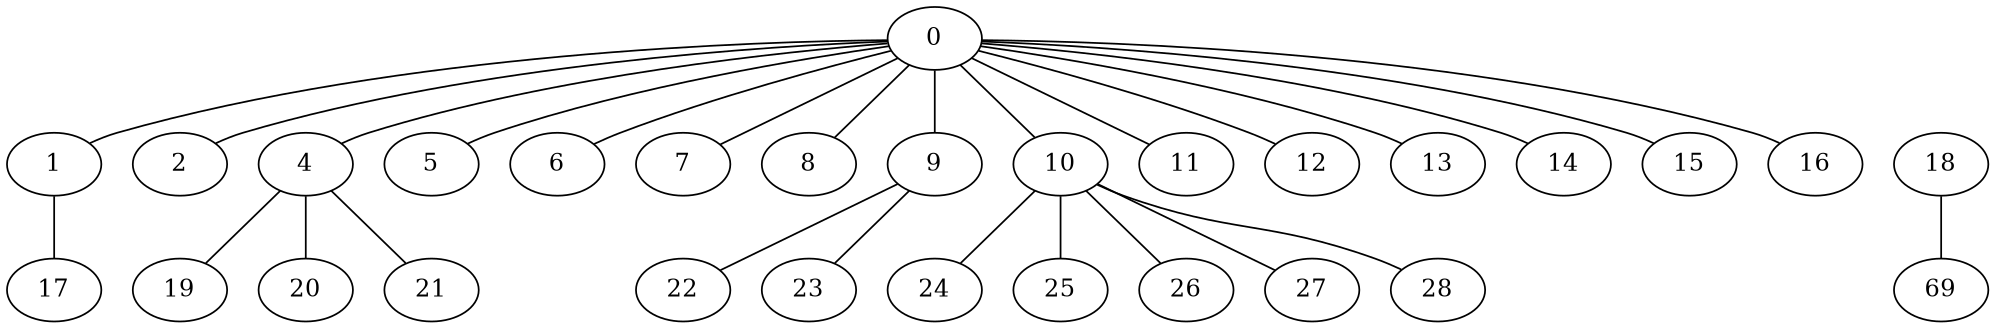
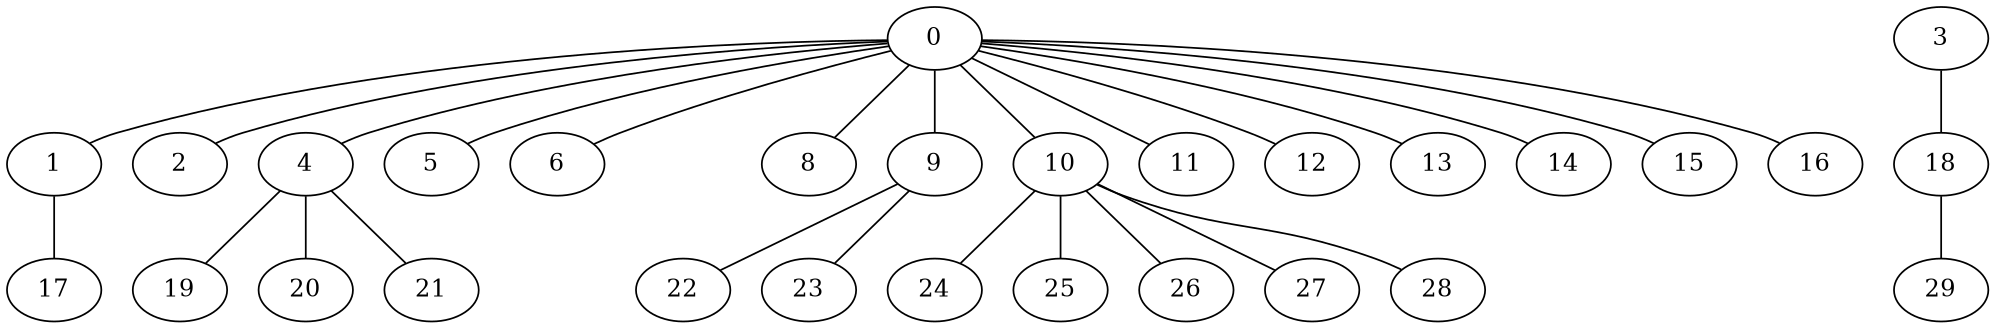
none -> (1941, 38)
(683, 164) -> none
(1941, 290) -> (1941, 290)
